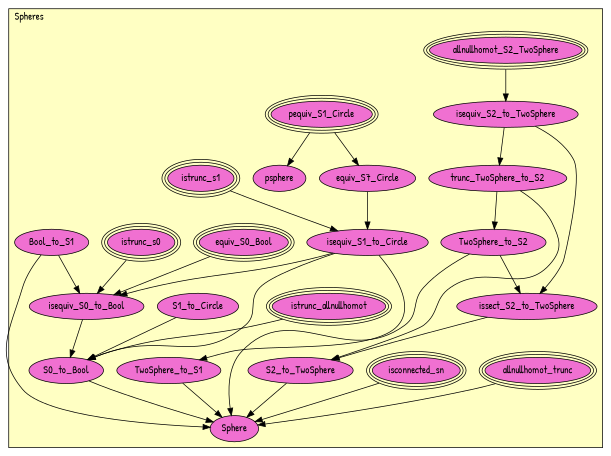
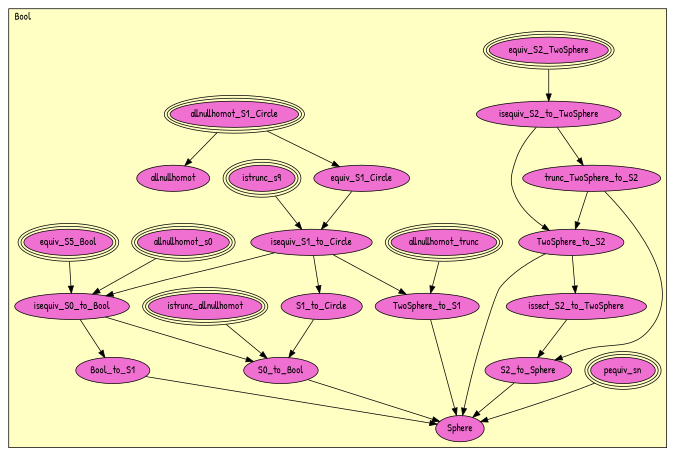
(29, 17) -> (23, 17)
(506, 50) -> (549, 50)
(322, 114) -> (234, 114)
(201, 178) -> (262, 178)
(279, 178) -> (173, 178)
(368, 178) -> (362, 178)
(575, 201) -> (511, 179)
(141, 242) -> (183, 242)
(244, 242) -> (68, 242)
(67, 271) -> (90, 335)
(232, 335) -> (316, 271)
(301, 370) -> (528, 370)
(416, 370) -> (623, 370)
(381, 407) -> (436, 274)
